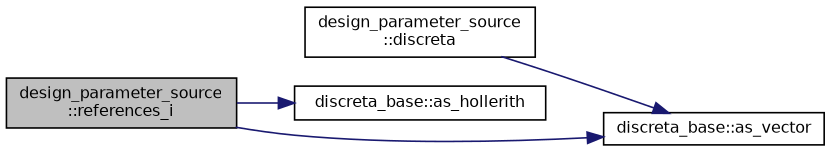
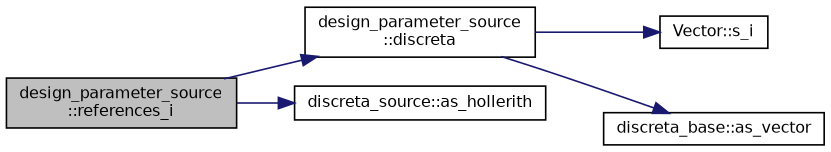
none -> (714, 32)
(420, 103) -> (420, 103)
(411, 141) -> (263, 70)
